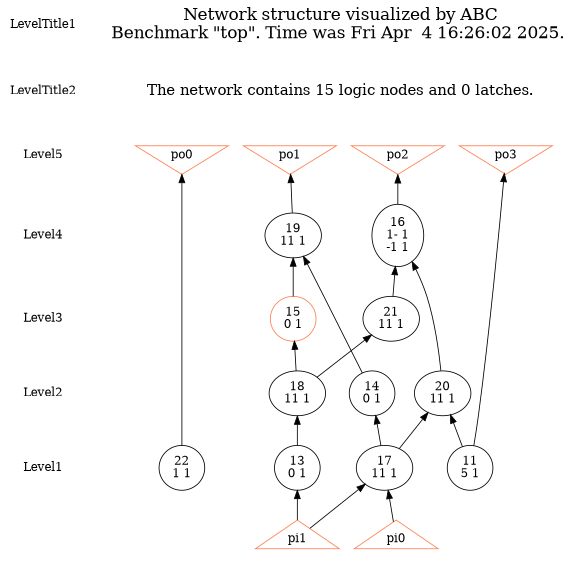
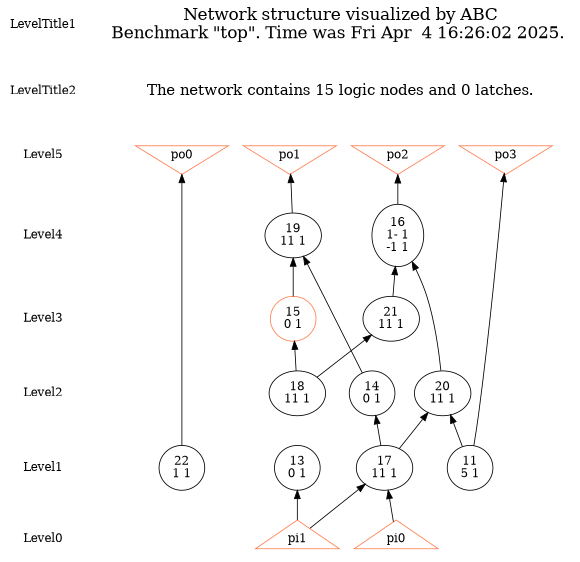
(297, 435) -> none
none -> (43, 539)
